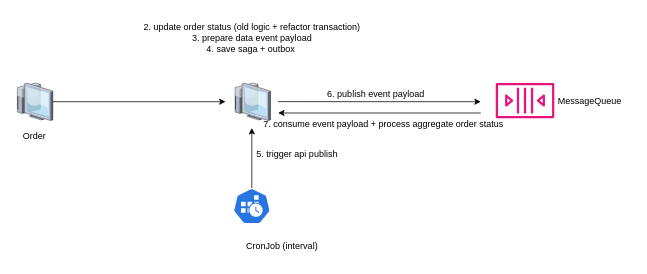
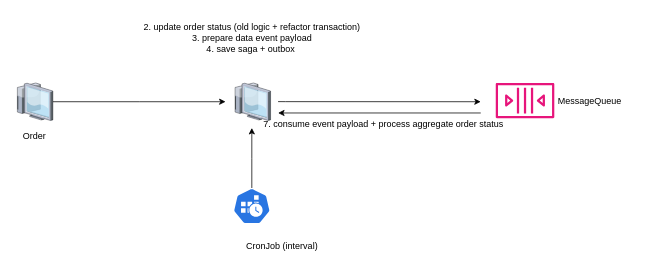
(375, 94) -> none
(297, 154) -> none
